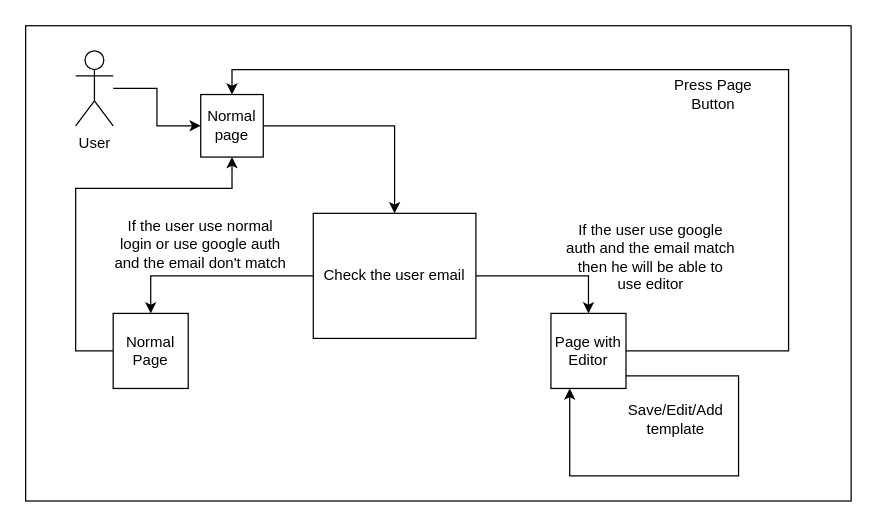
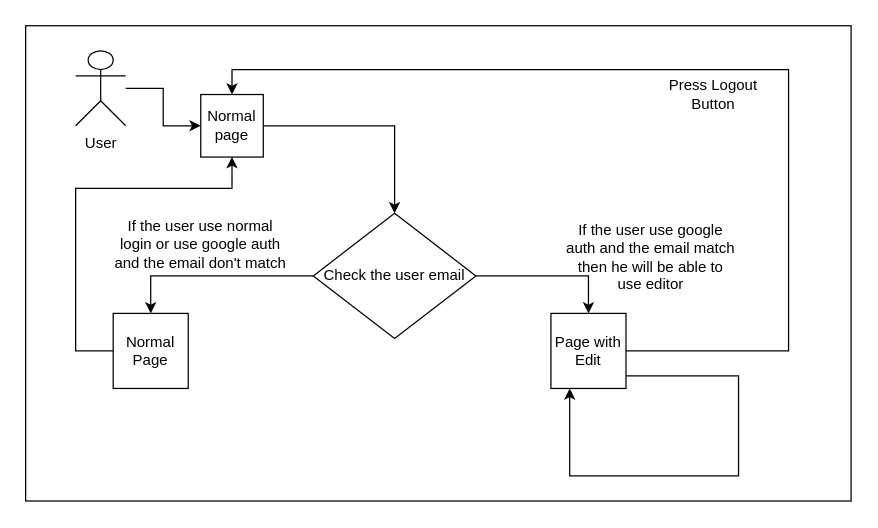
(94, 88) -> (101, 88)
(713, 94) -> (713, 94)
(394, 276) -> (394, 276)
(588, 351) -> (588, 351)
(676, 419) -> none
